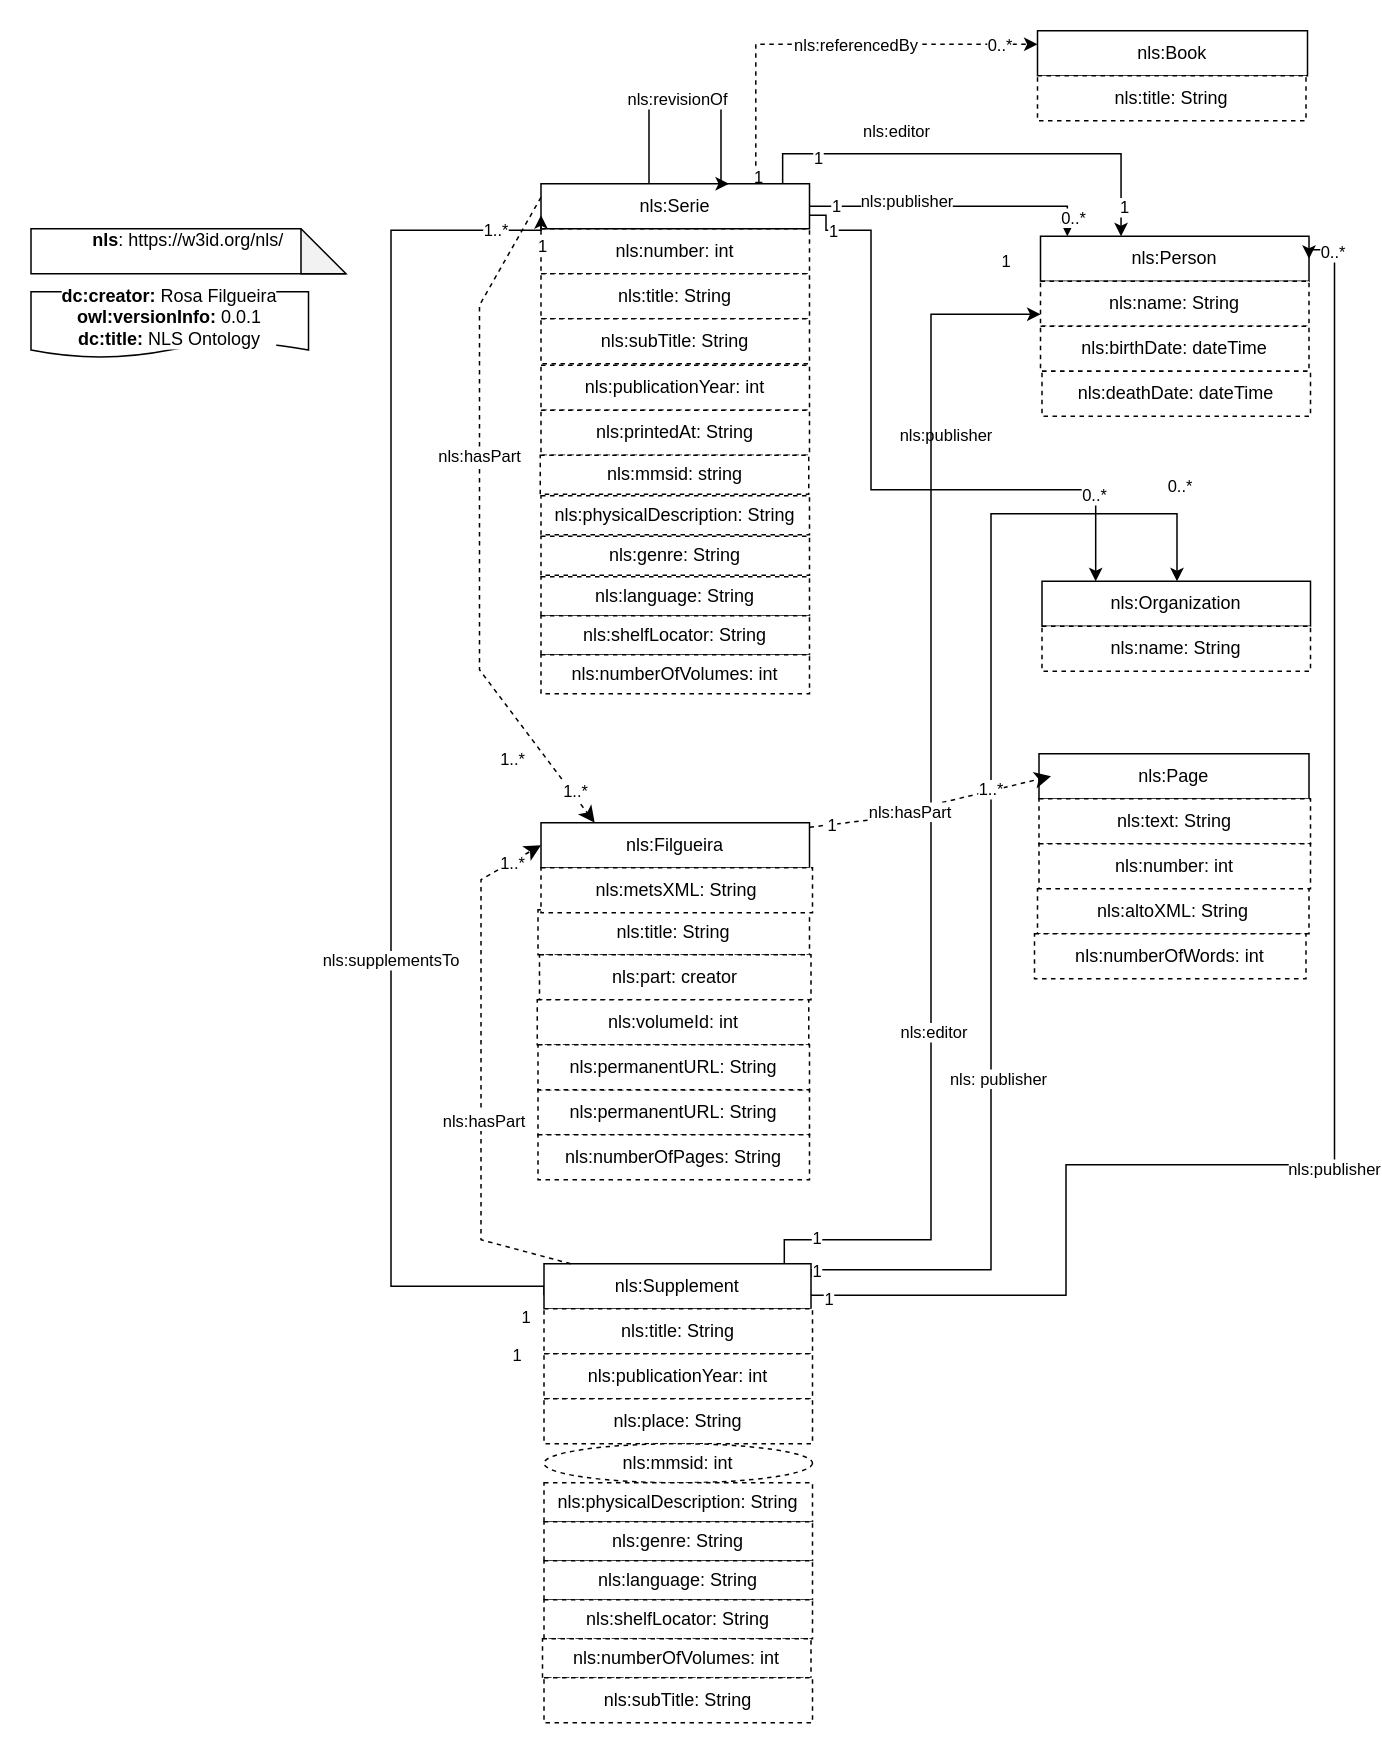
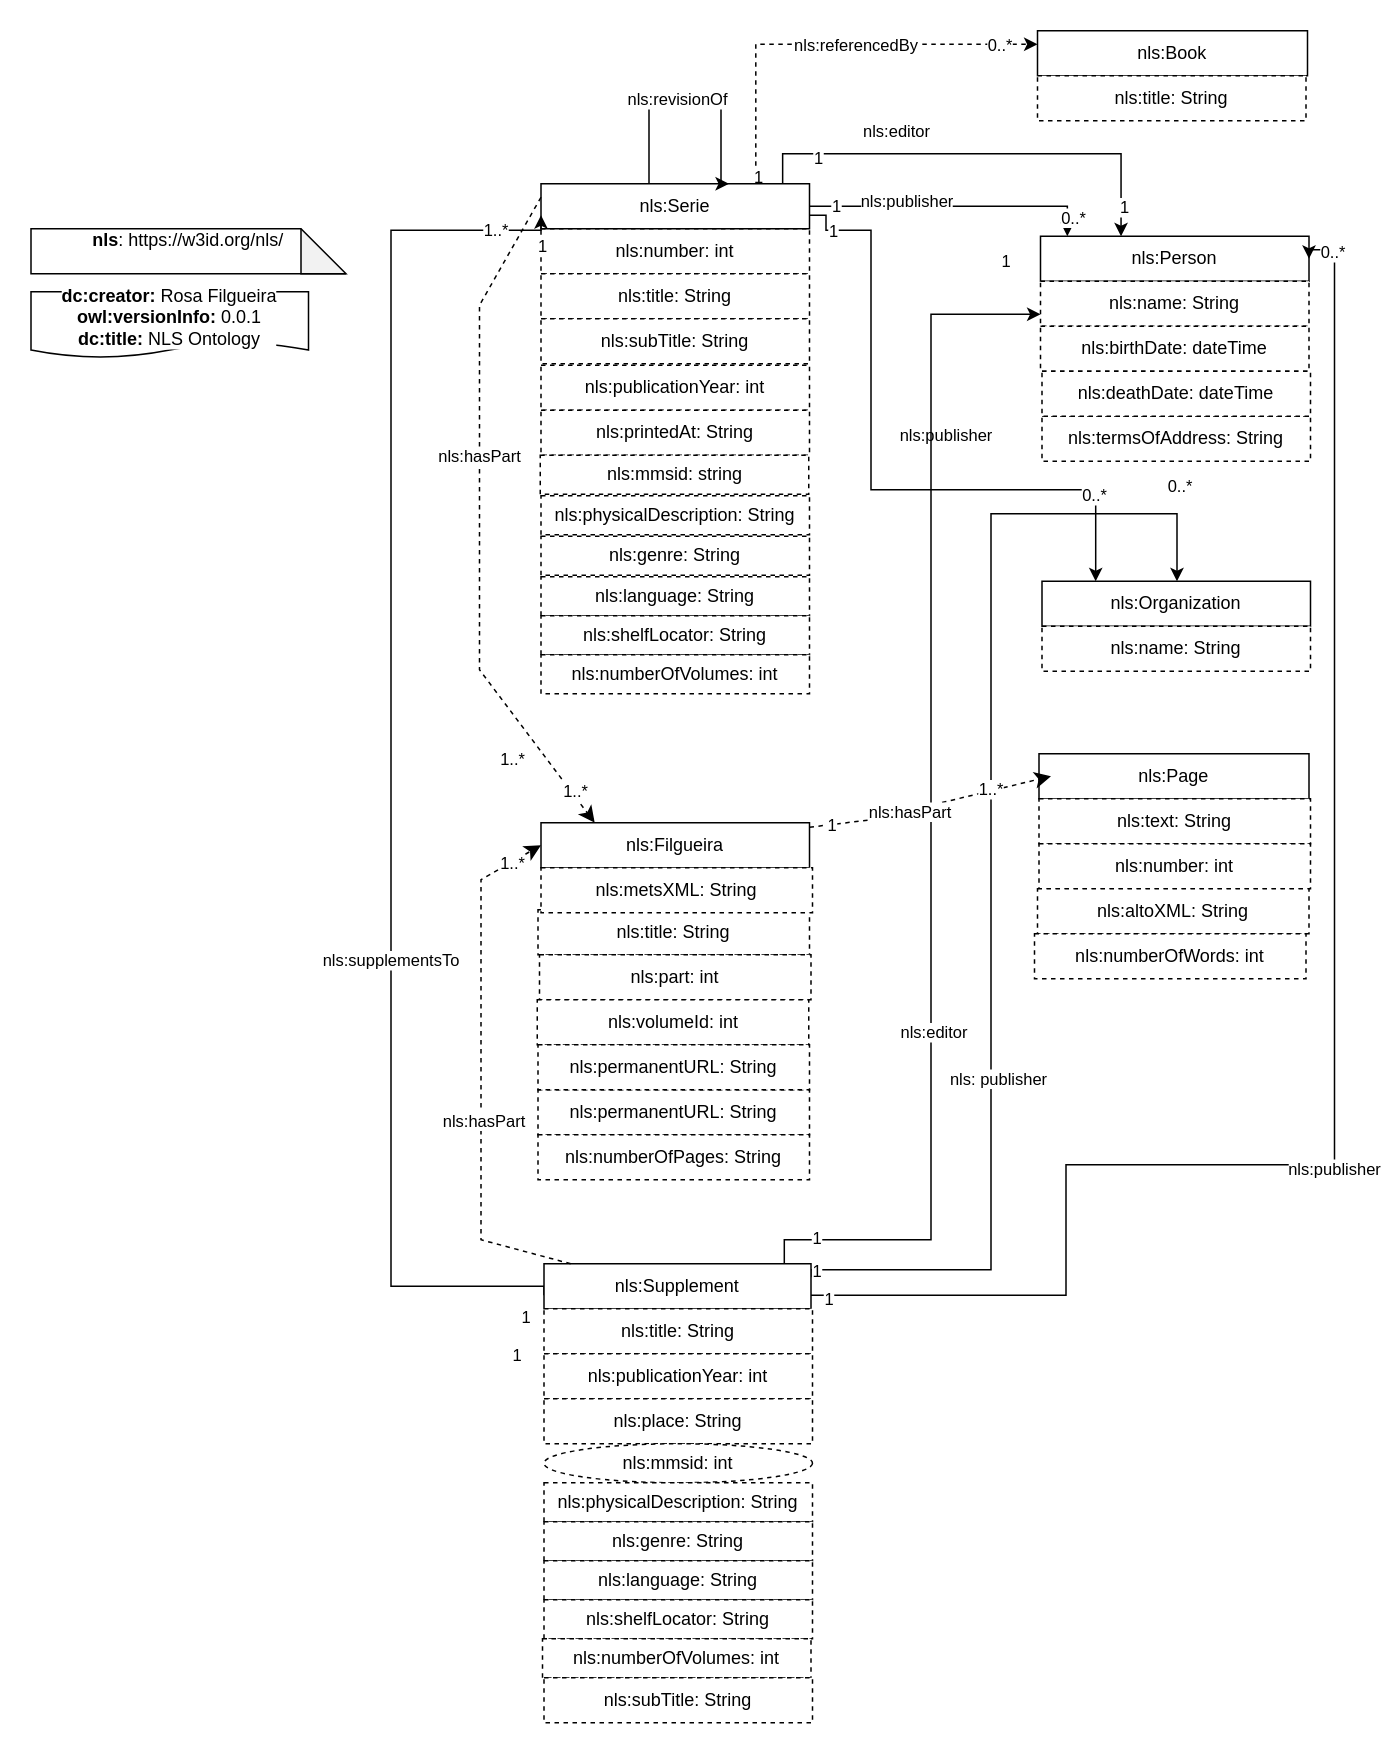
none -> (1176, 439)
(675, 977) -> (675, 977)
